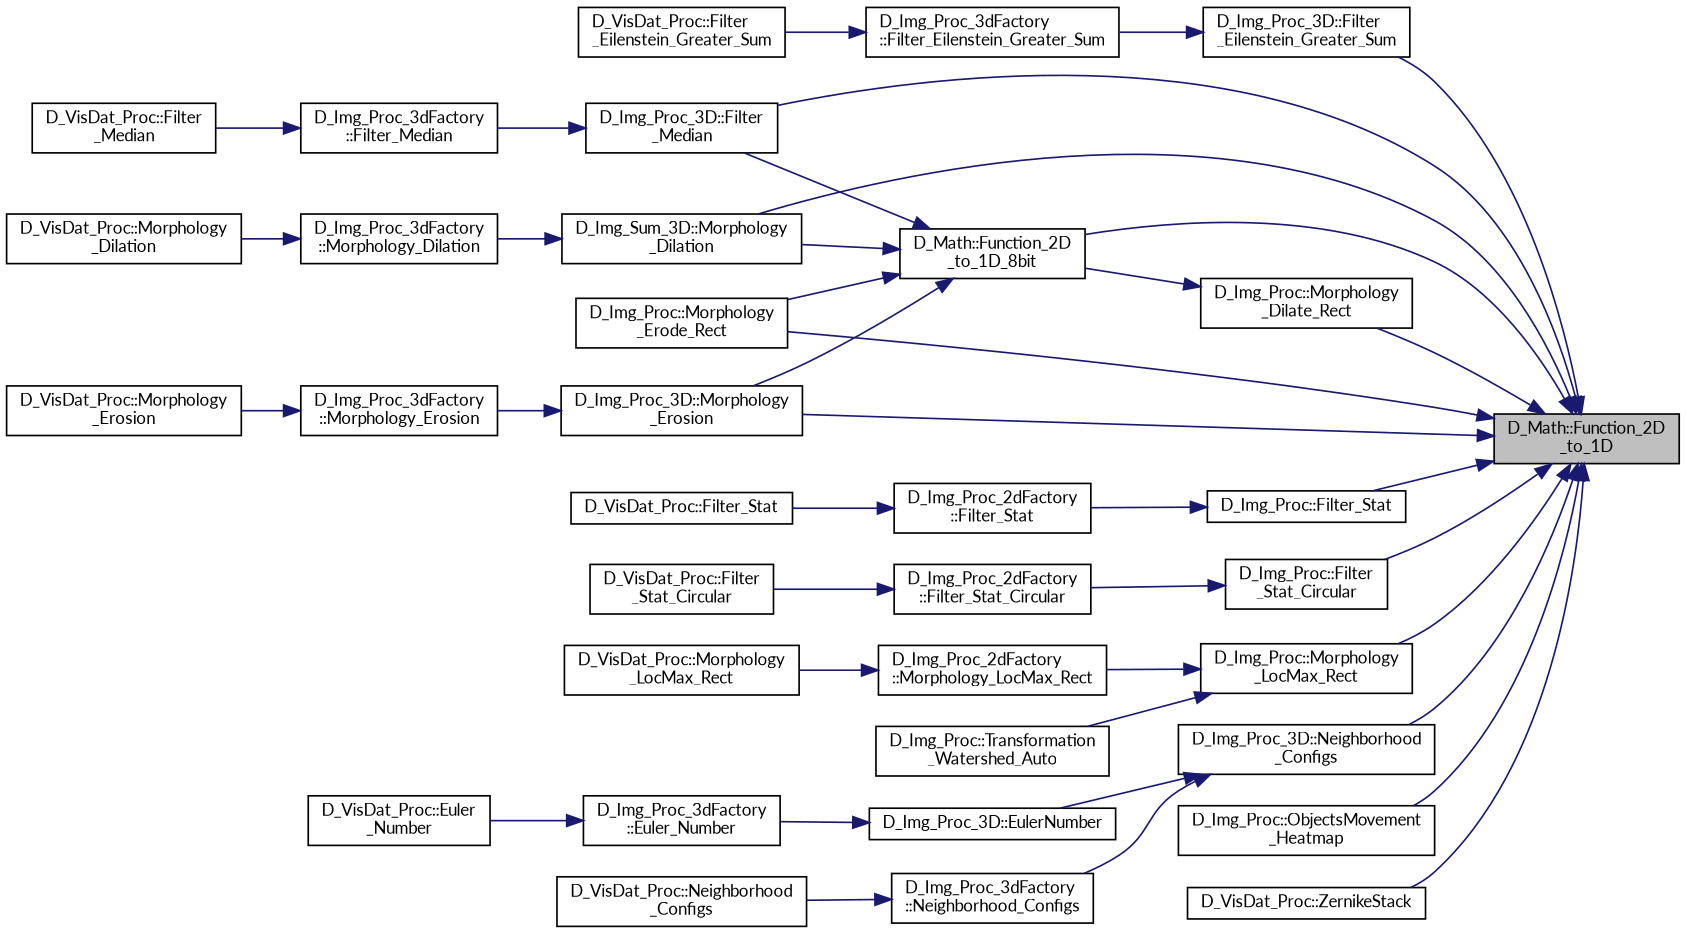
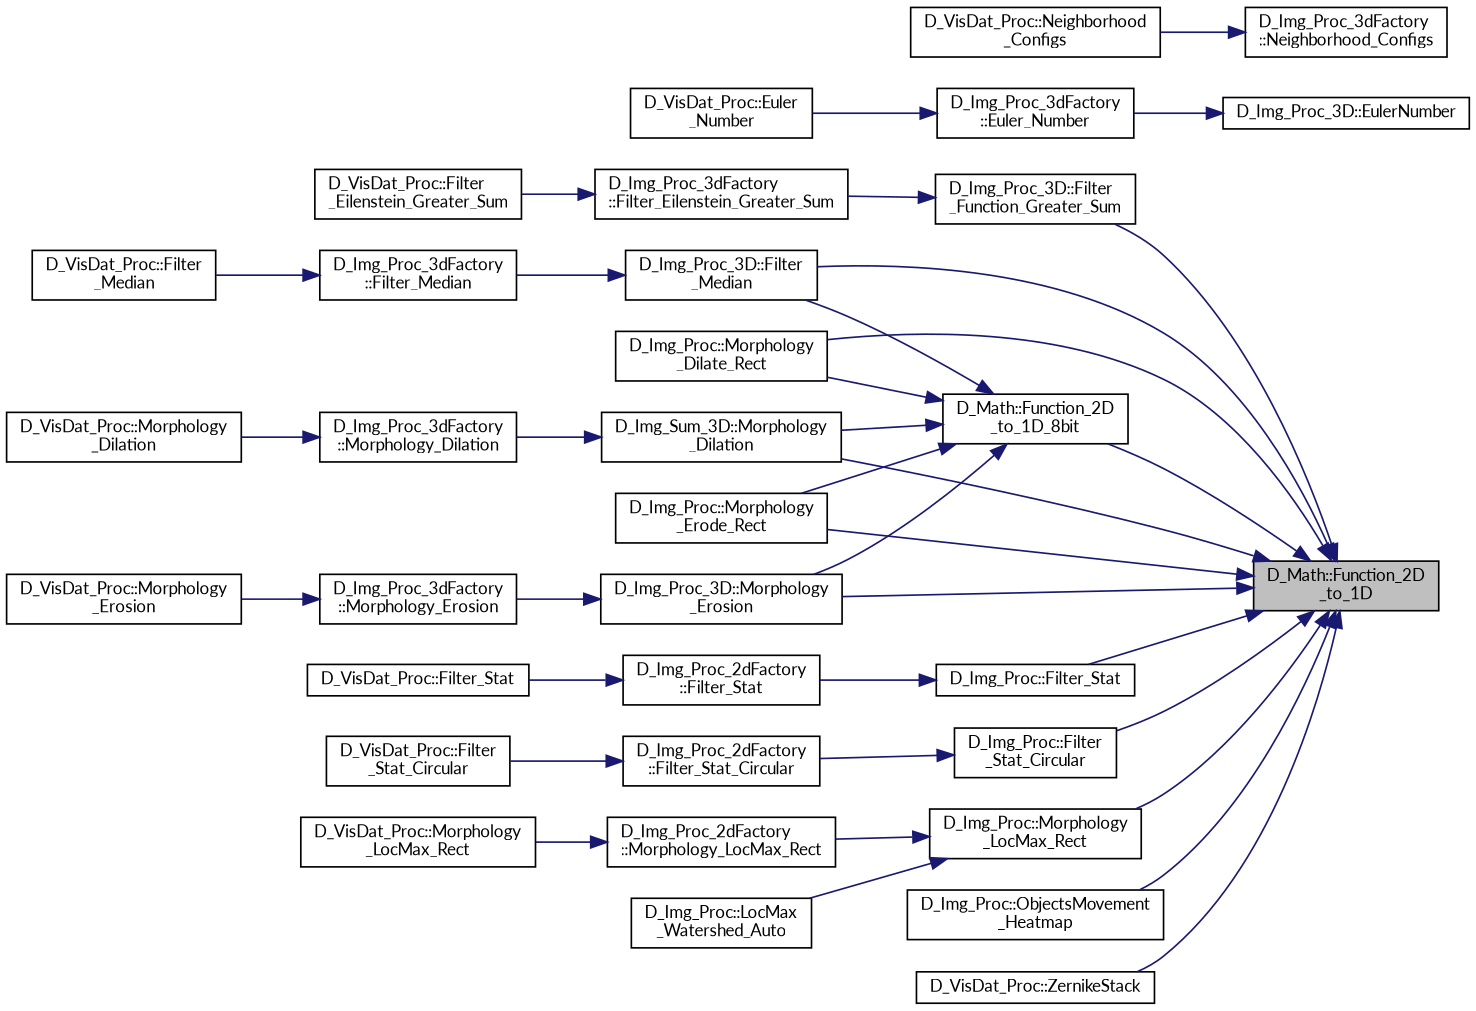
(1307, 32) -> (1035, 199)
(1135, 276) -> (877, 387)
(1307, 750) -> none
(992, 751) -> (721, 923)
